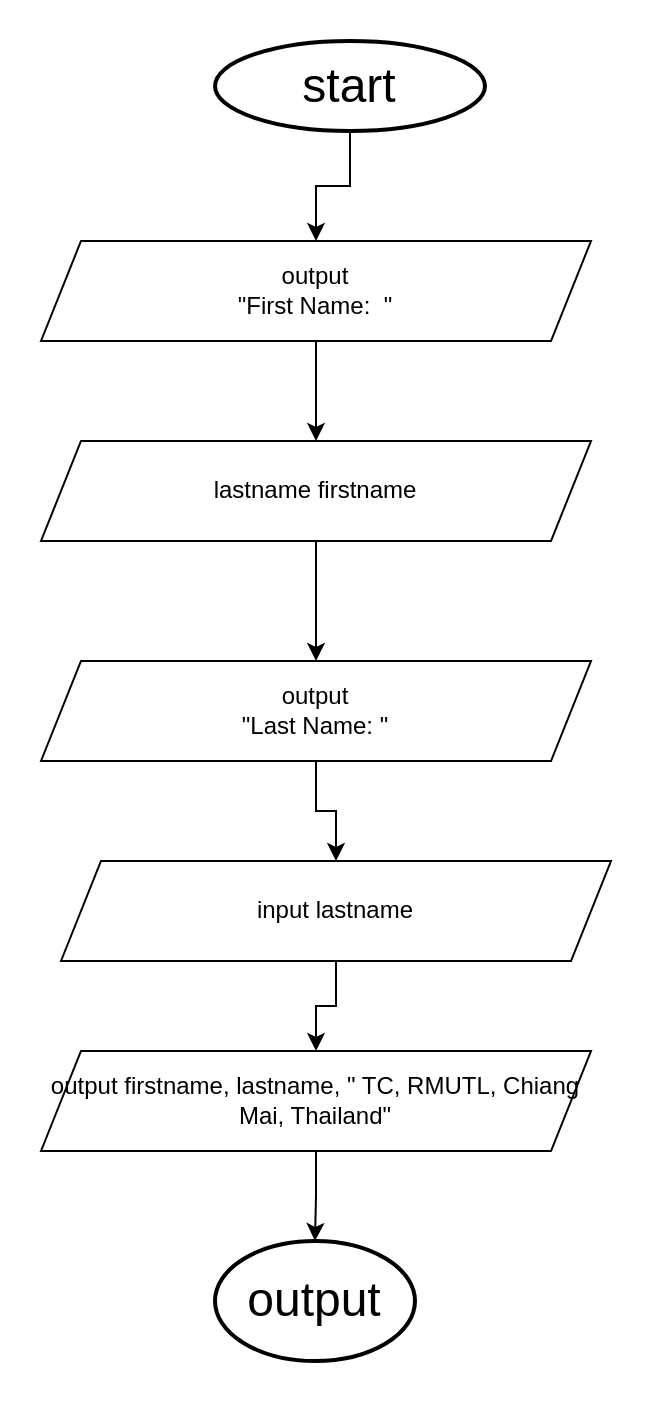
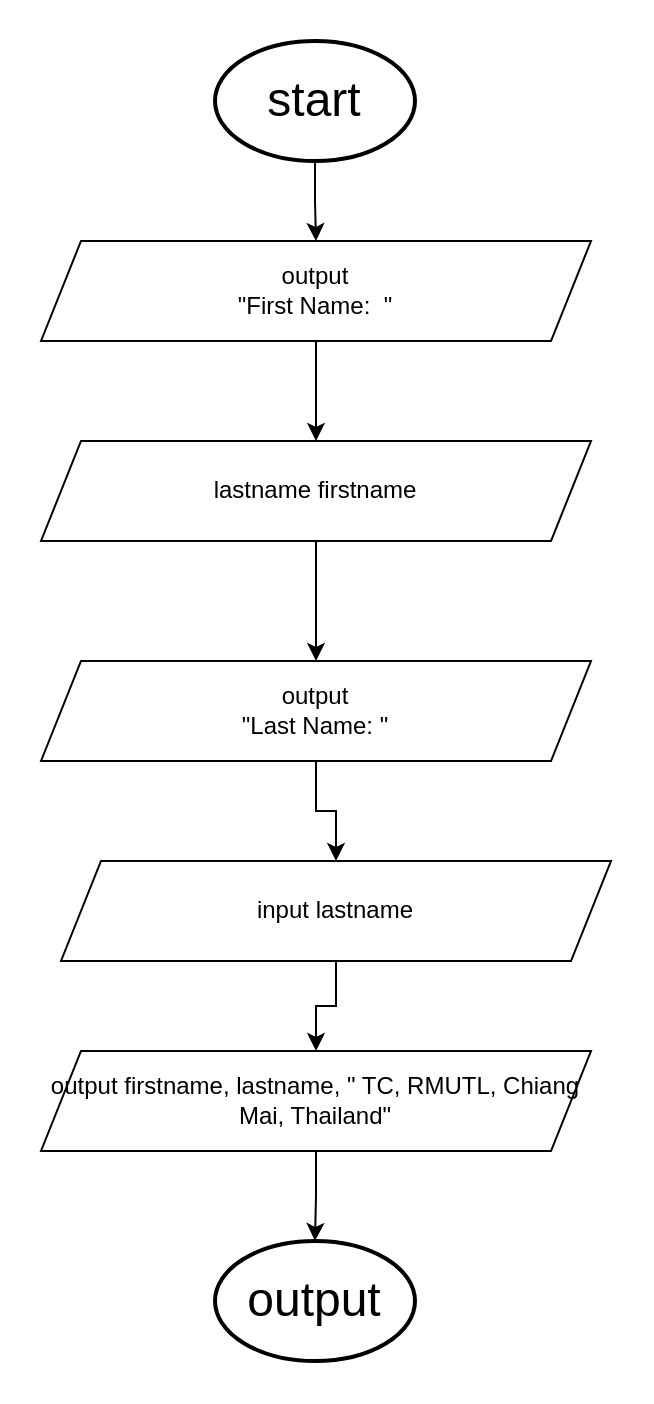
(350, 86) -> (315, 101)
